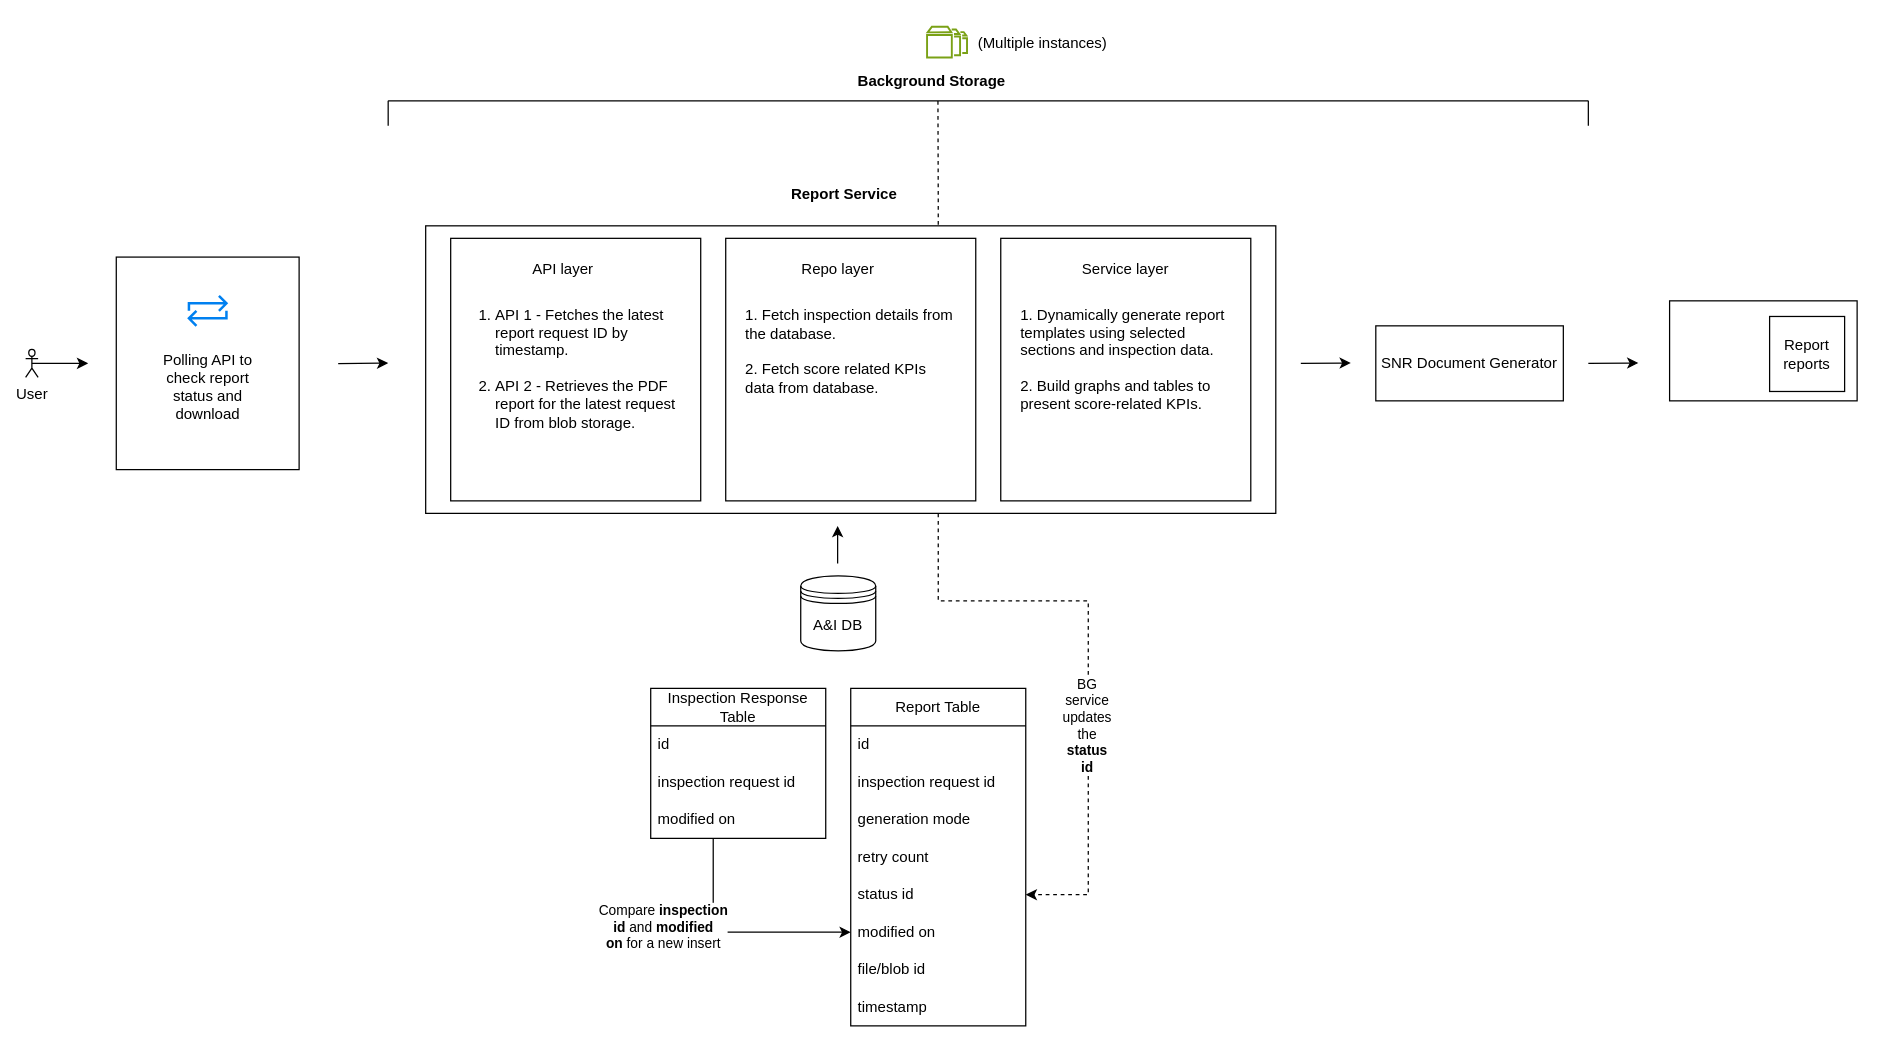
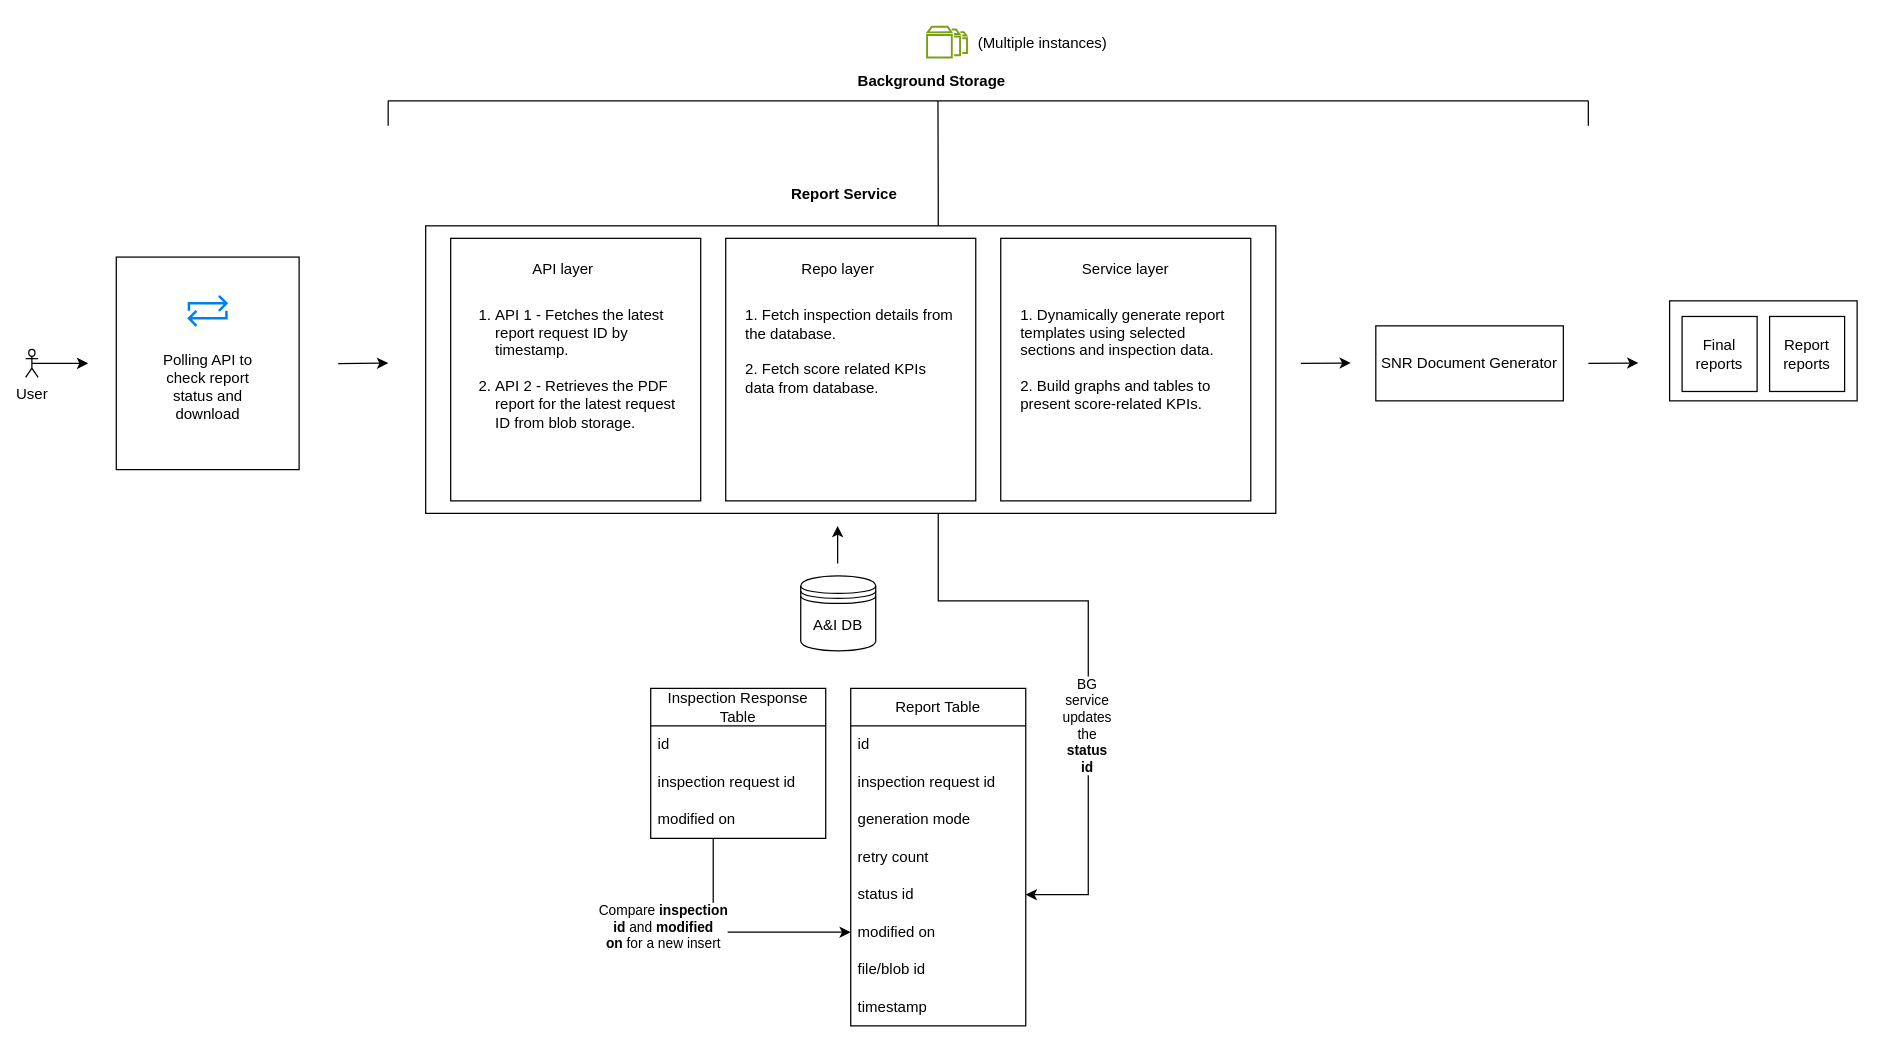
none -> (1719, 354)
(1008, 601) -> (1008, 601)
